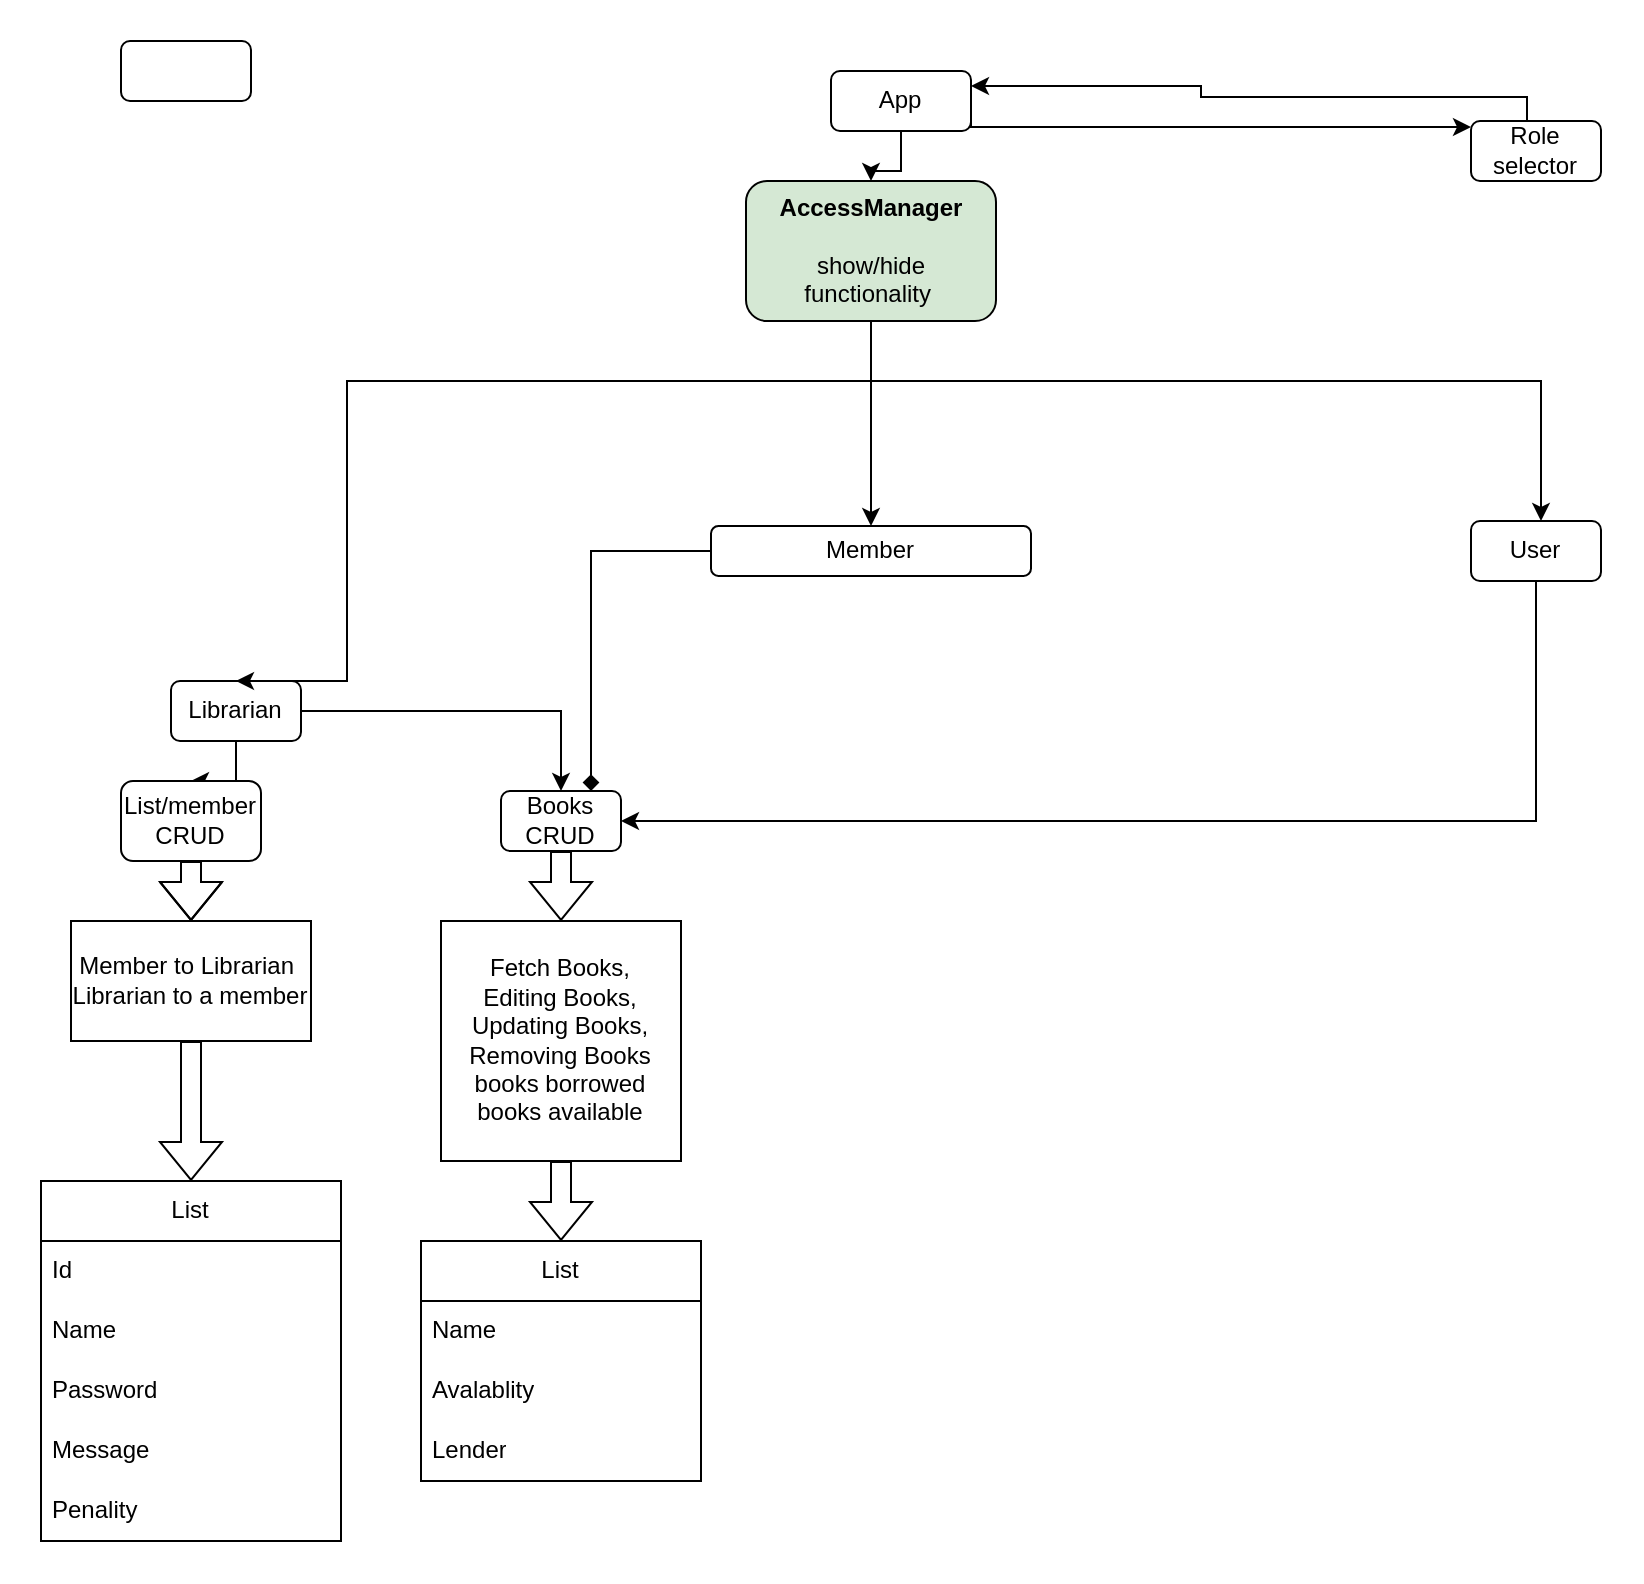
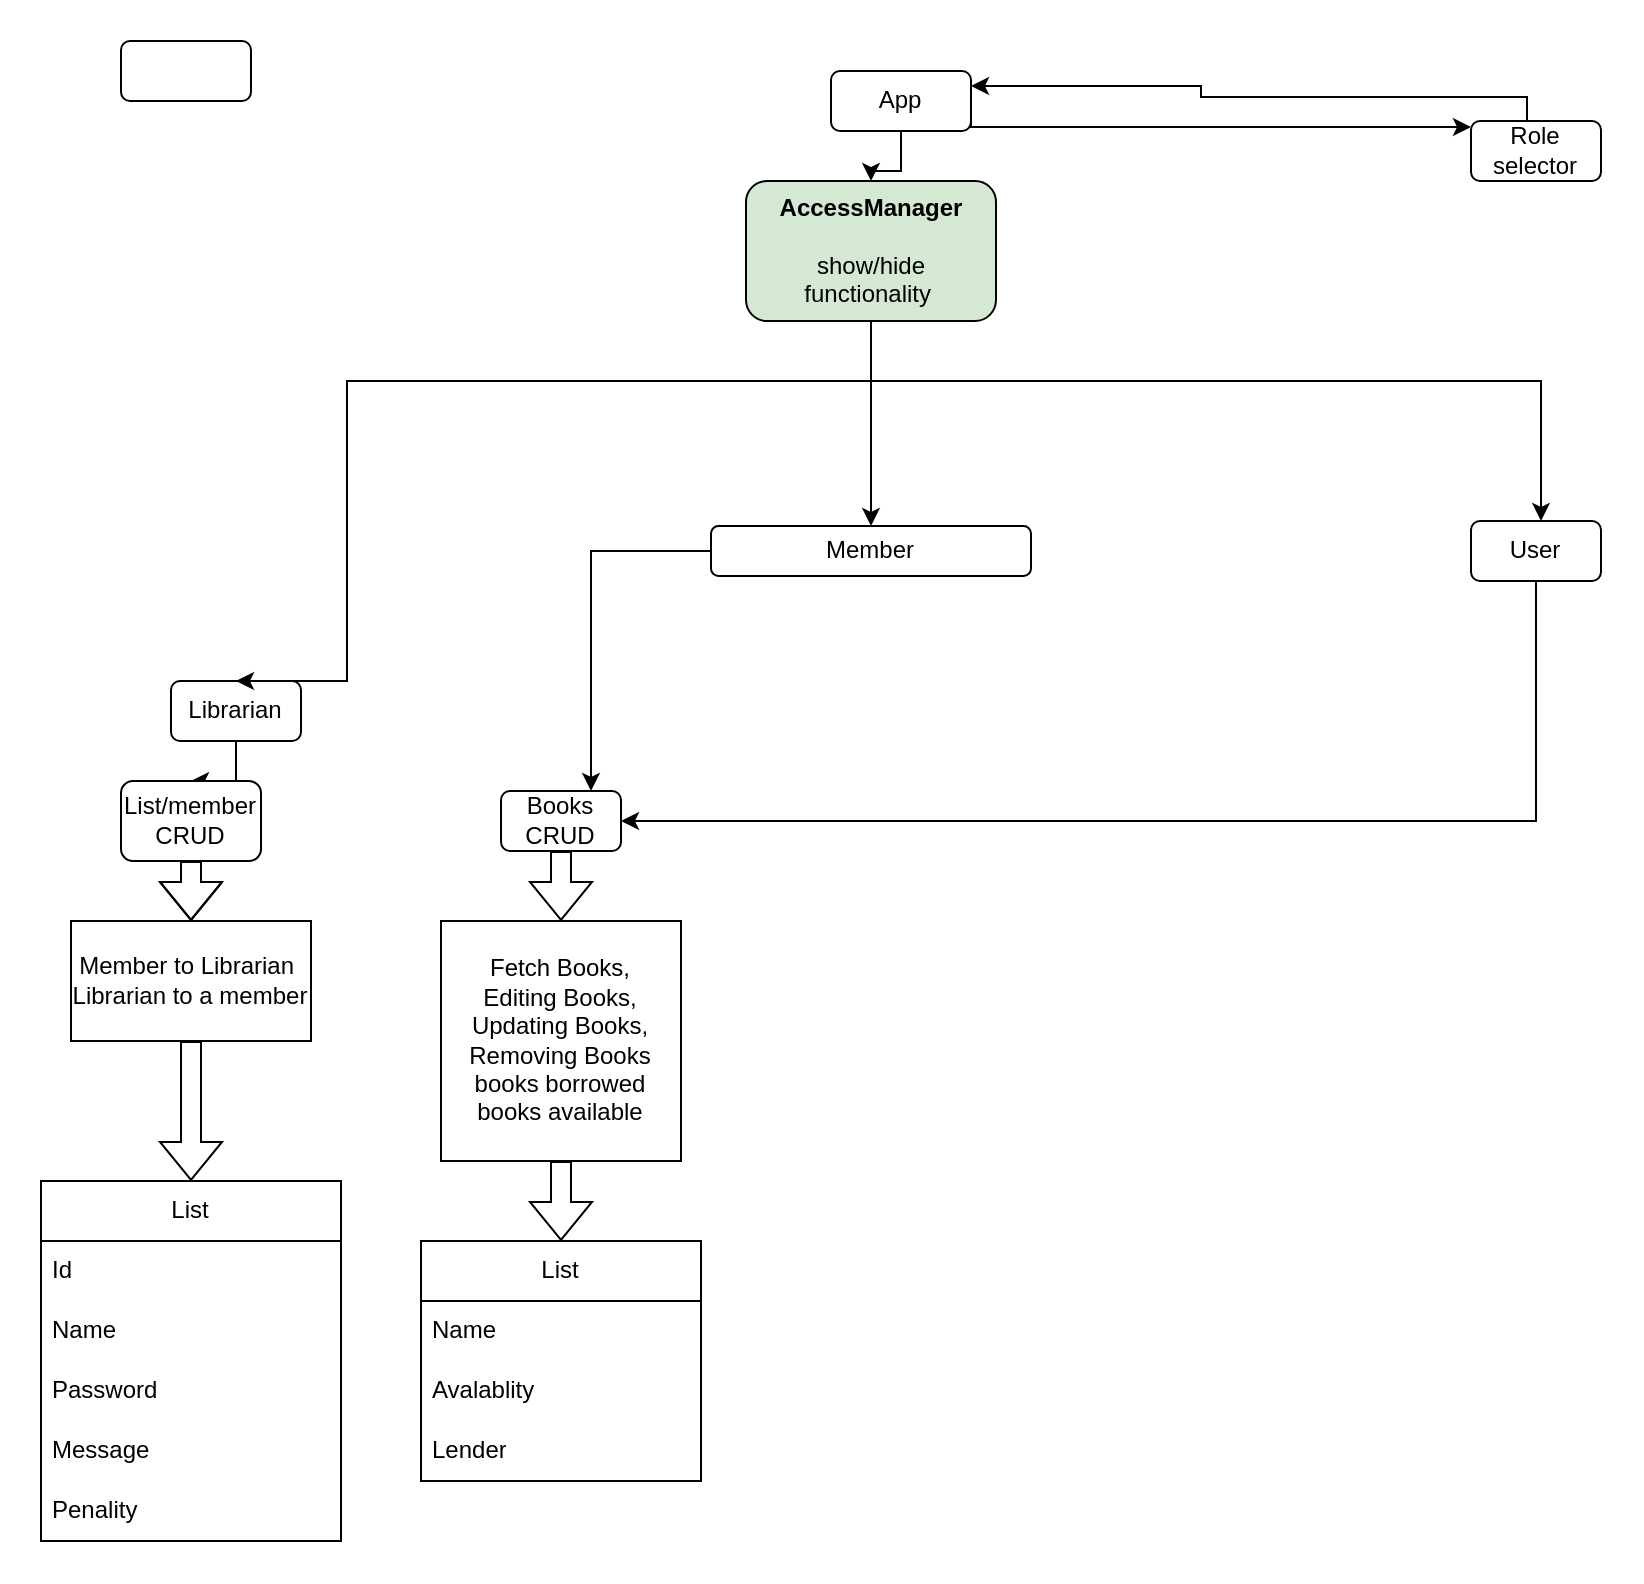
(464, 711) -> none
(591, 775) -> (591, 776)
